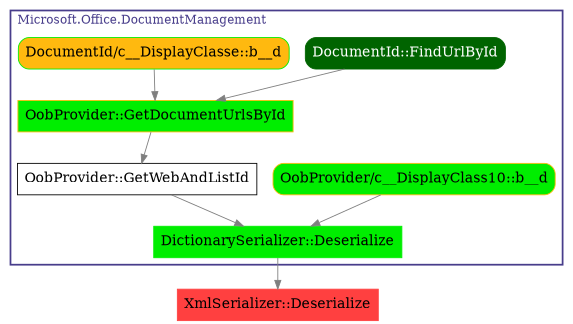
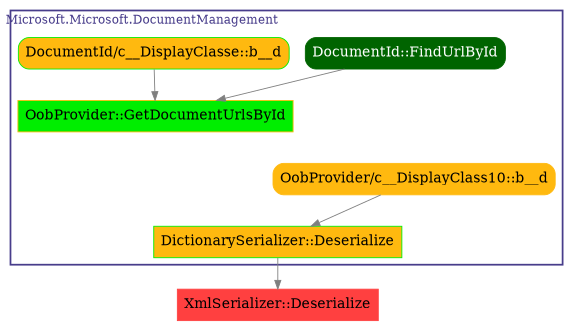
(142, 21) -> (142, 21)
(137, 179) -> none
(414, 179) -> (414, 179)
(278, 242) -> (278, 242)
